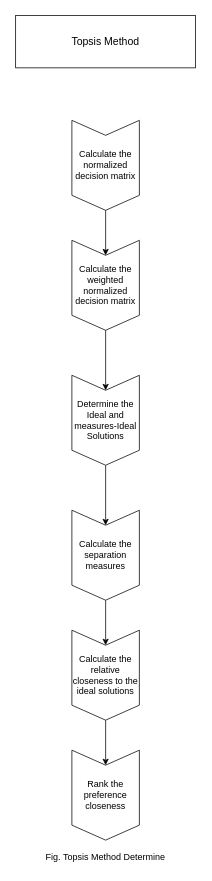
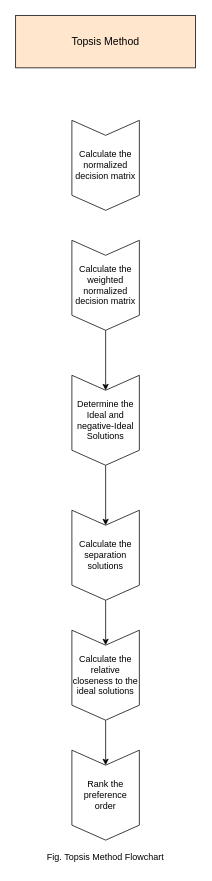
(105, 42) -> (105, 42)
(105, 230) -> none
(105, 420) -> (105, 420)
(105, 555) -> (105, 555)
(105, 795) -> (105, 795)
(105, 858) -> (105, 858)
